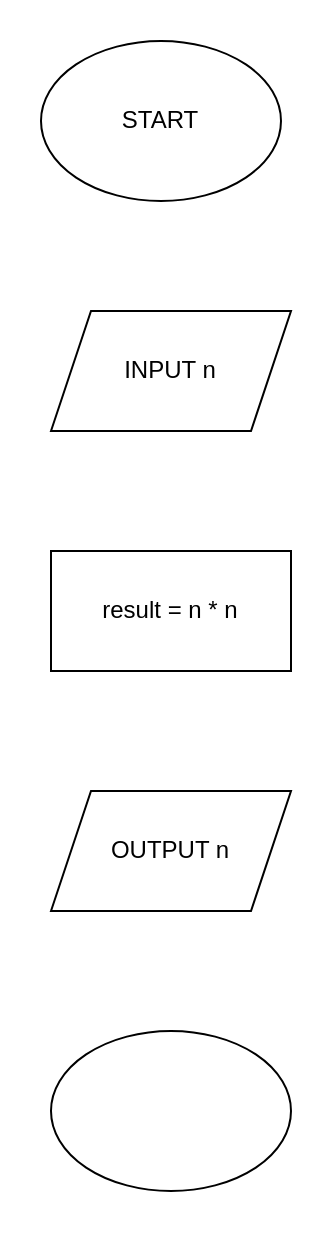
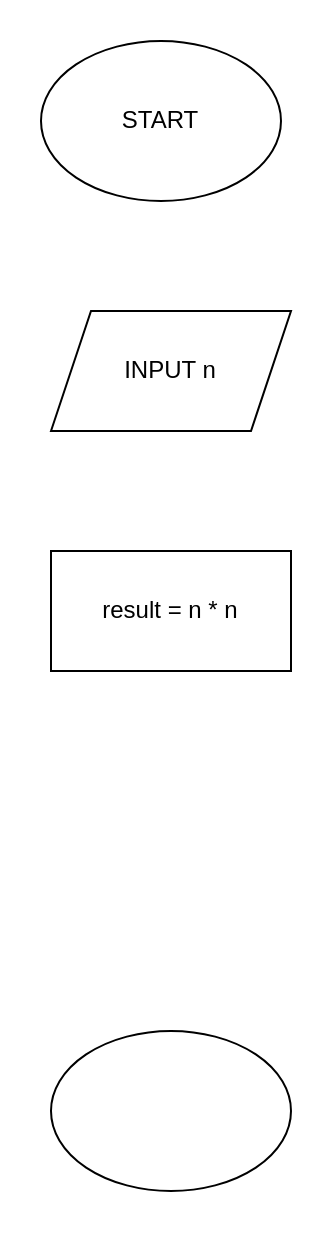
(171, 851) -> none
